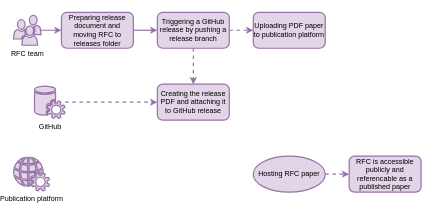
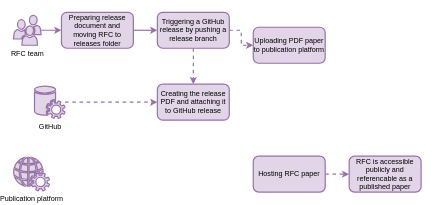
(290, 30) -> (290, 45)
(290, 174) -> (290, 174)
